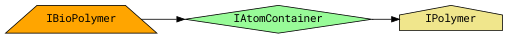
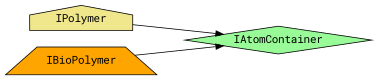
(382, 19) -> (174, 29)
